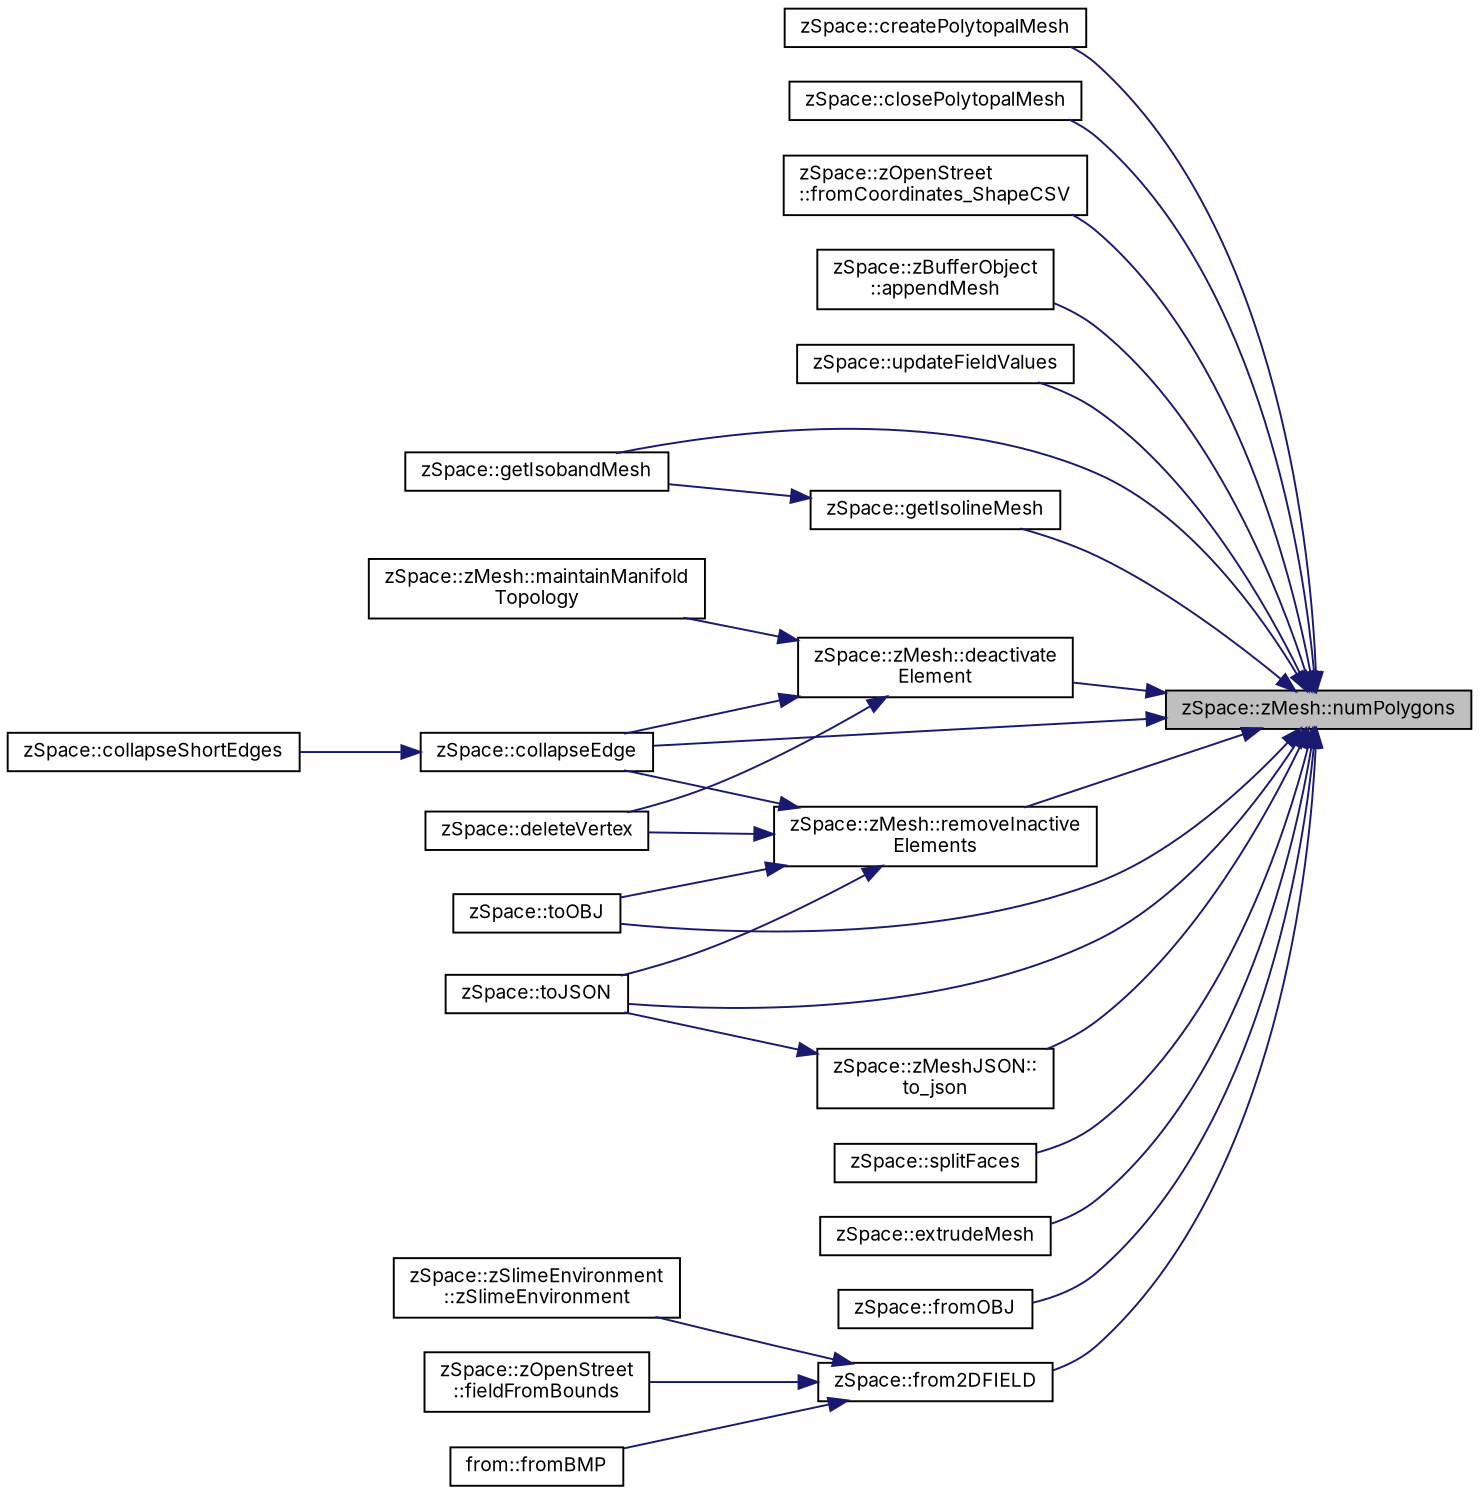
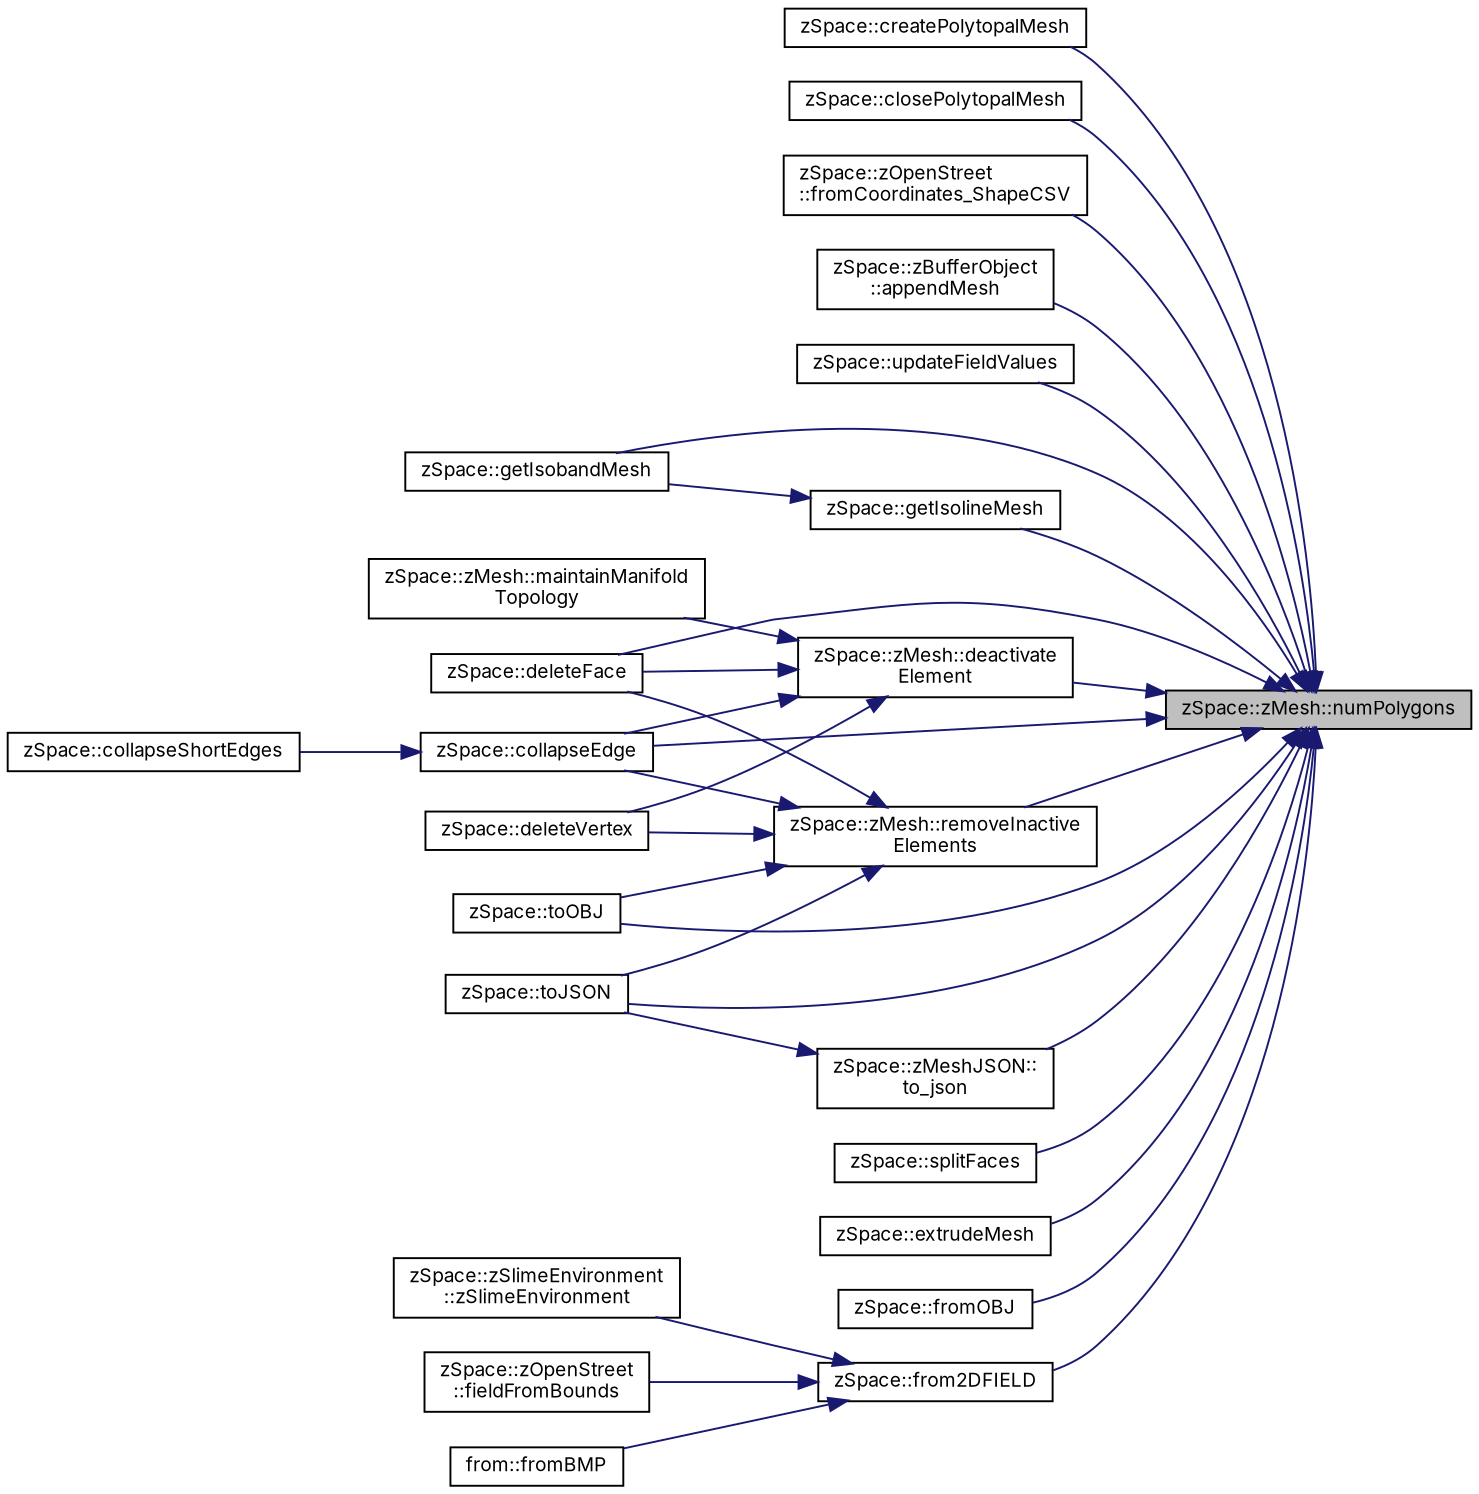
none -> (537, 673)
